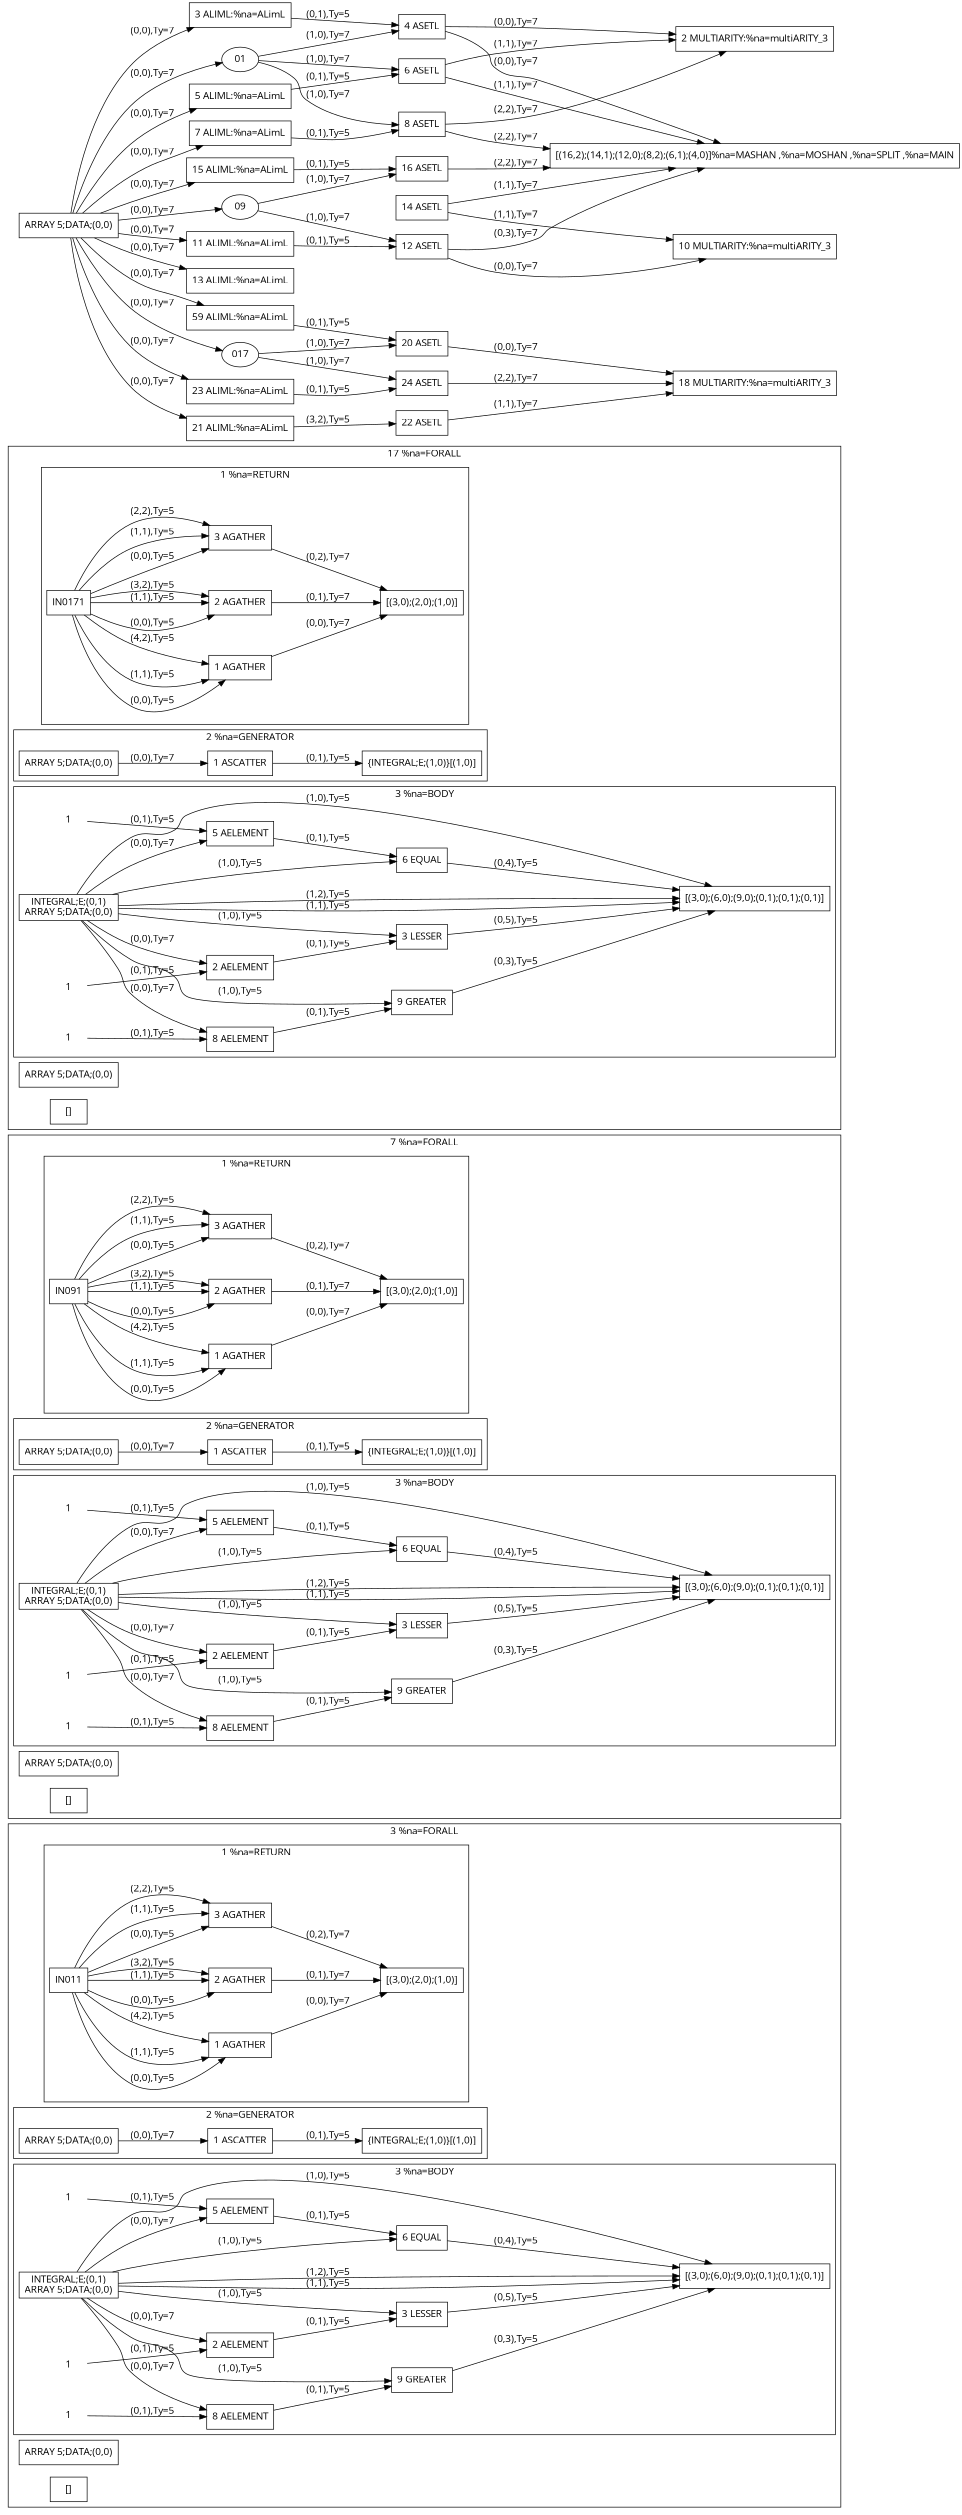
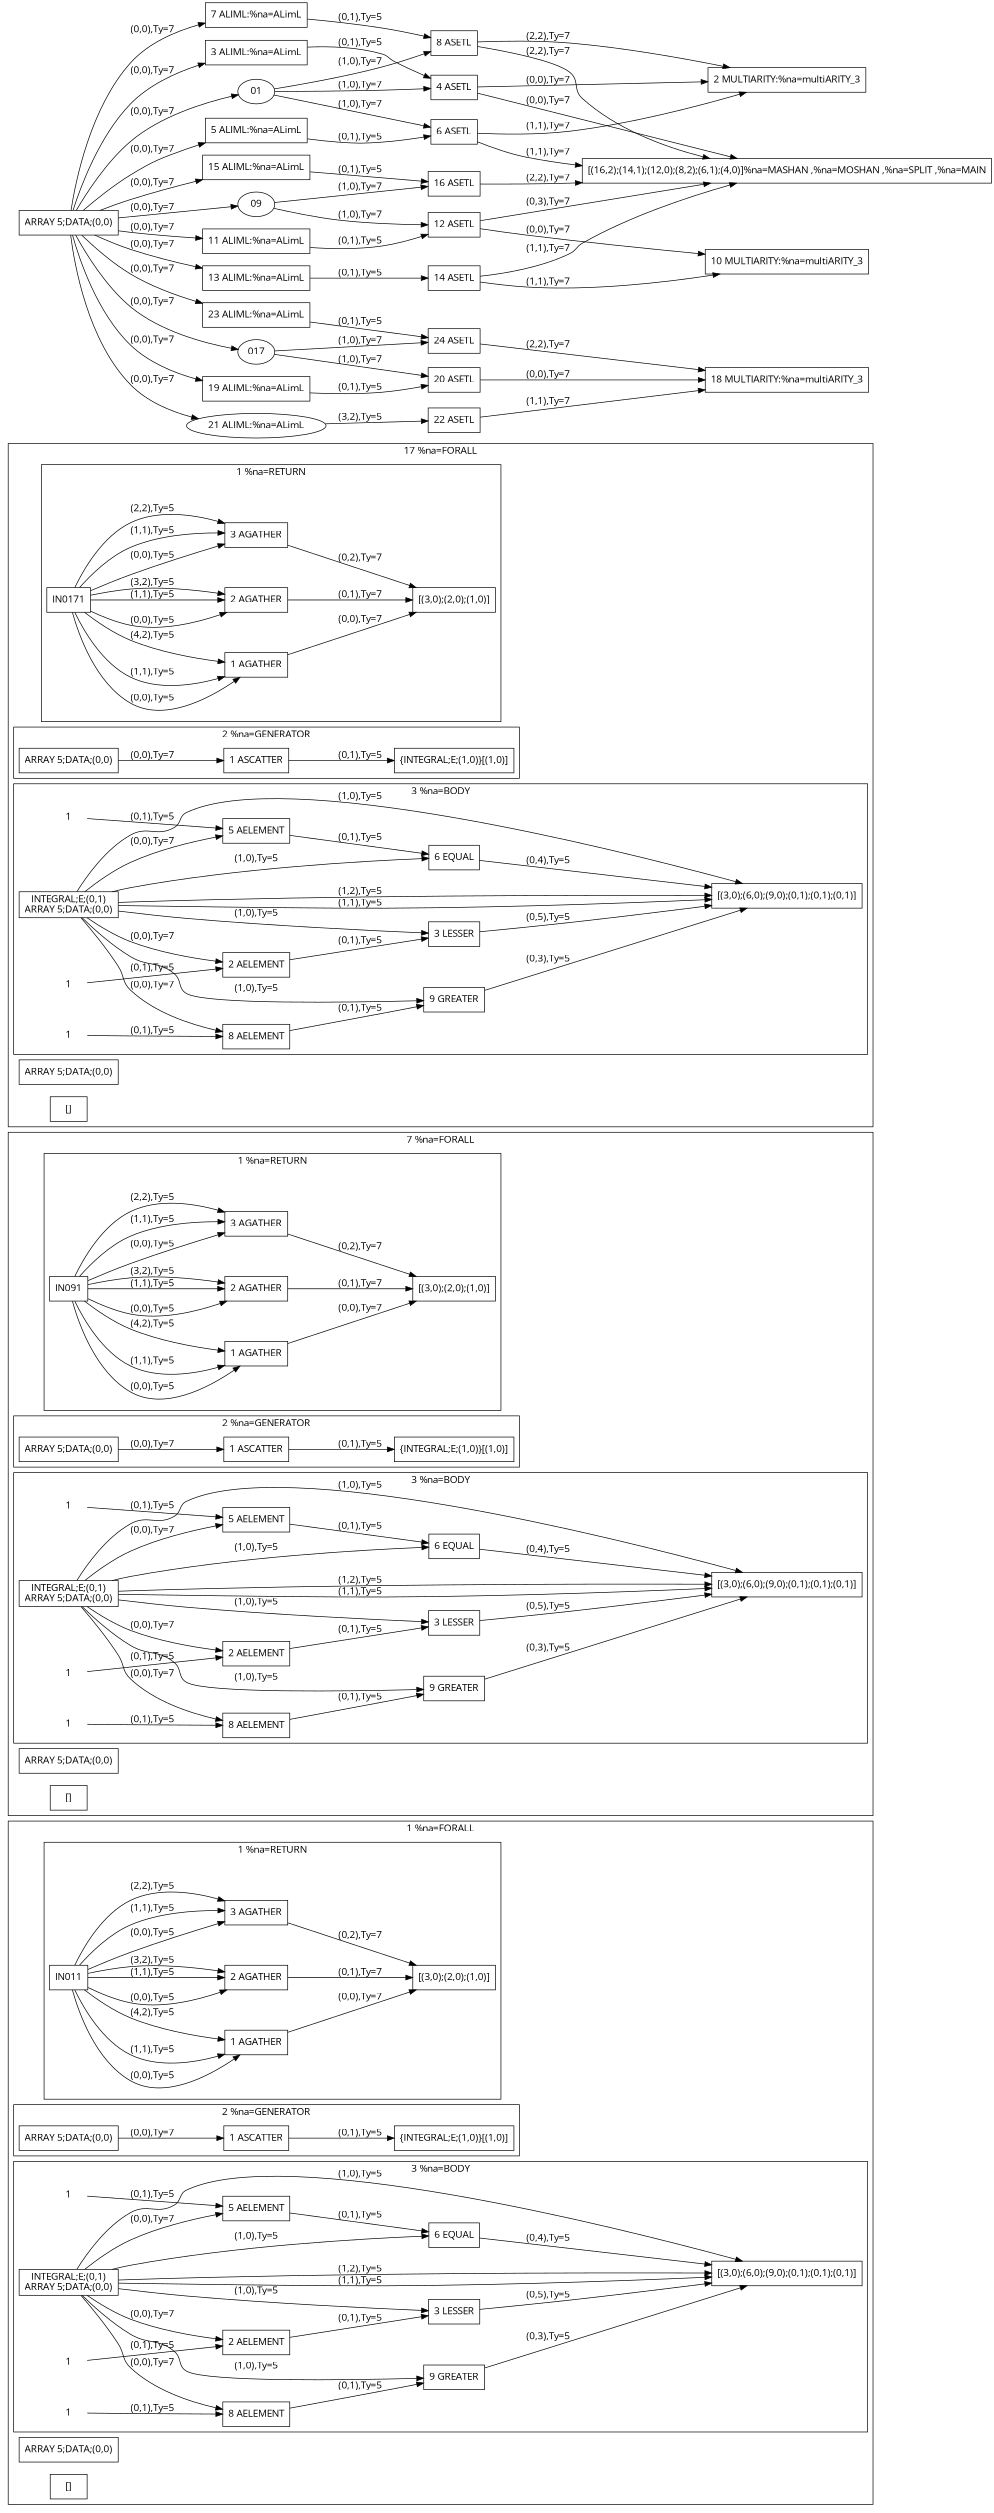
none -> (366, 278)
(240, 318) -> (256, 389)
(240, 428) -> (256, 426)
(425, 1832) -> (441, 1829)
